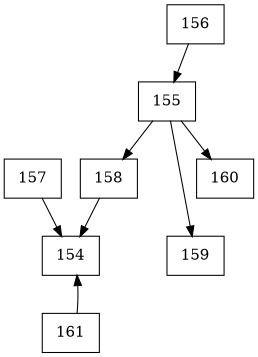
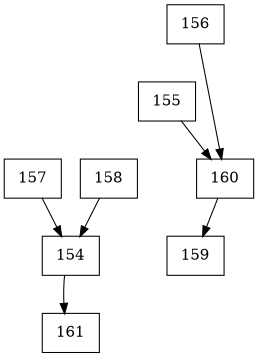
(183, 58) -> (209, 96)
(141, 136) -> none
(180, 173) -> (212, 212)
(78, 300) -> (64, 289)
